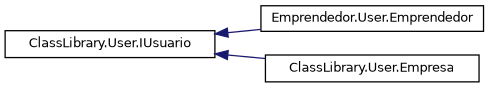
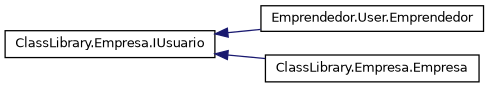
(110, 44) -> (110, 44)
(372, 68) -> (372, 68)
